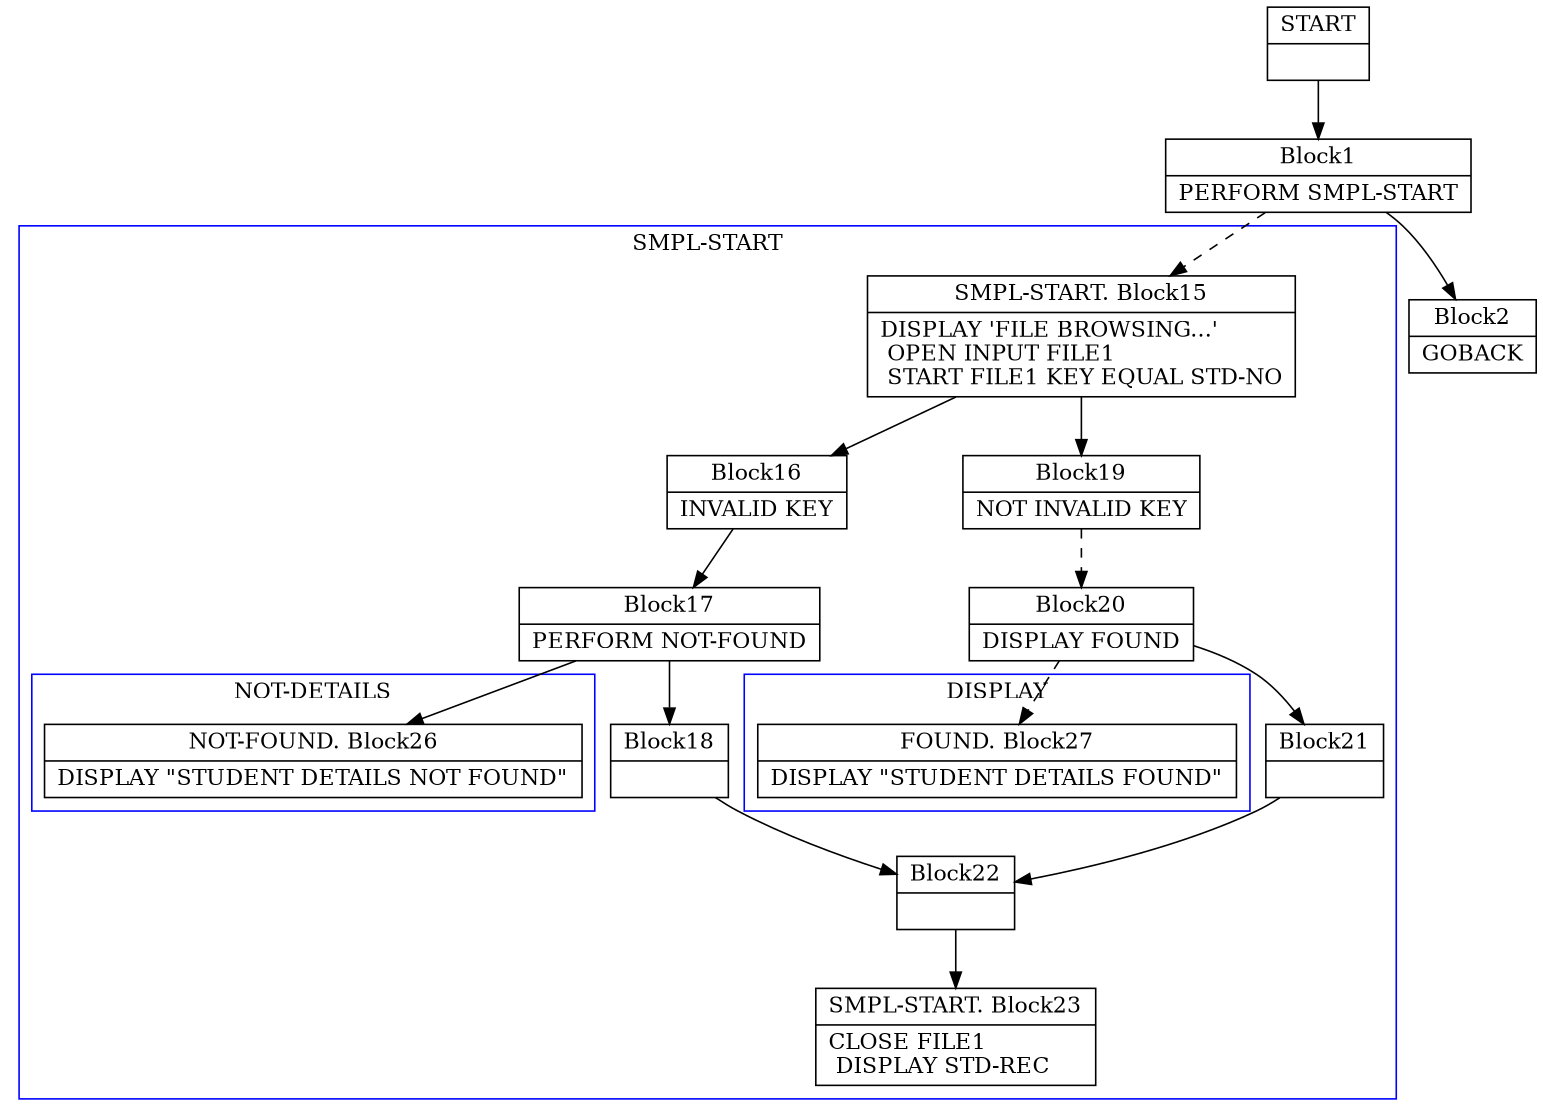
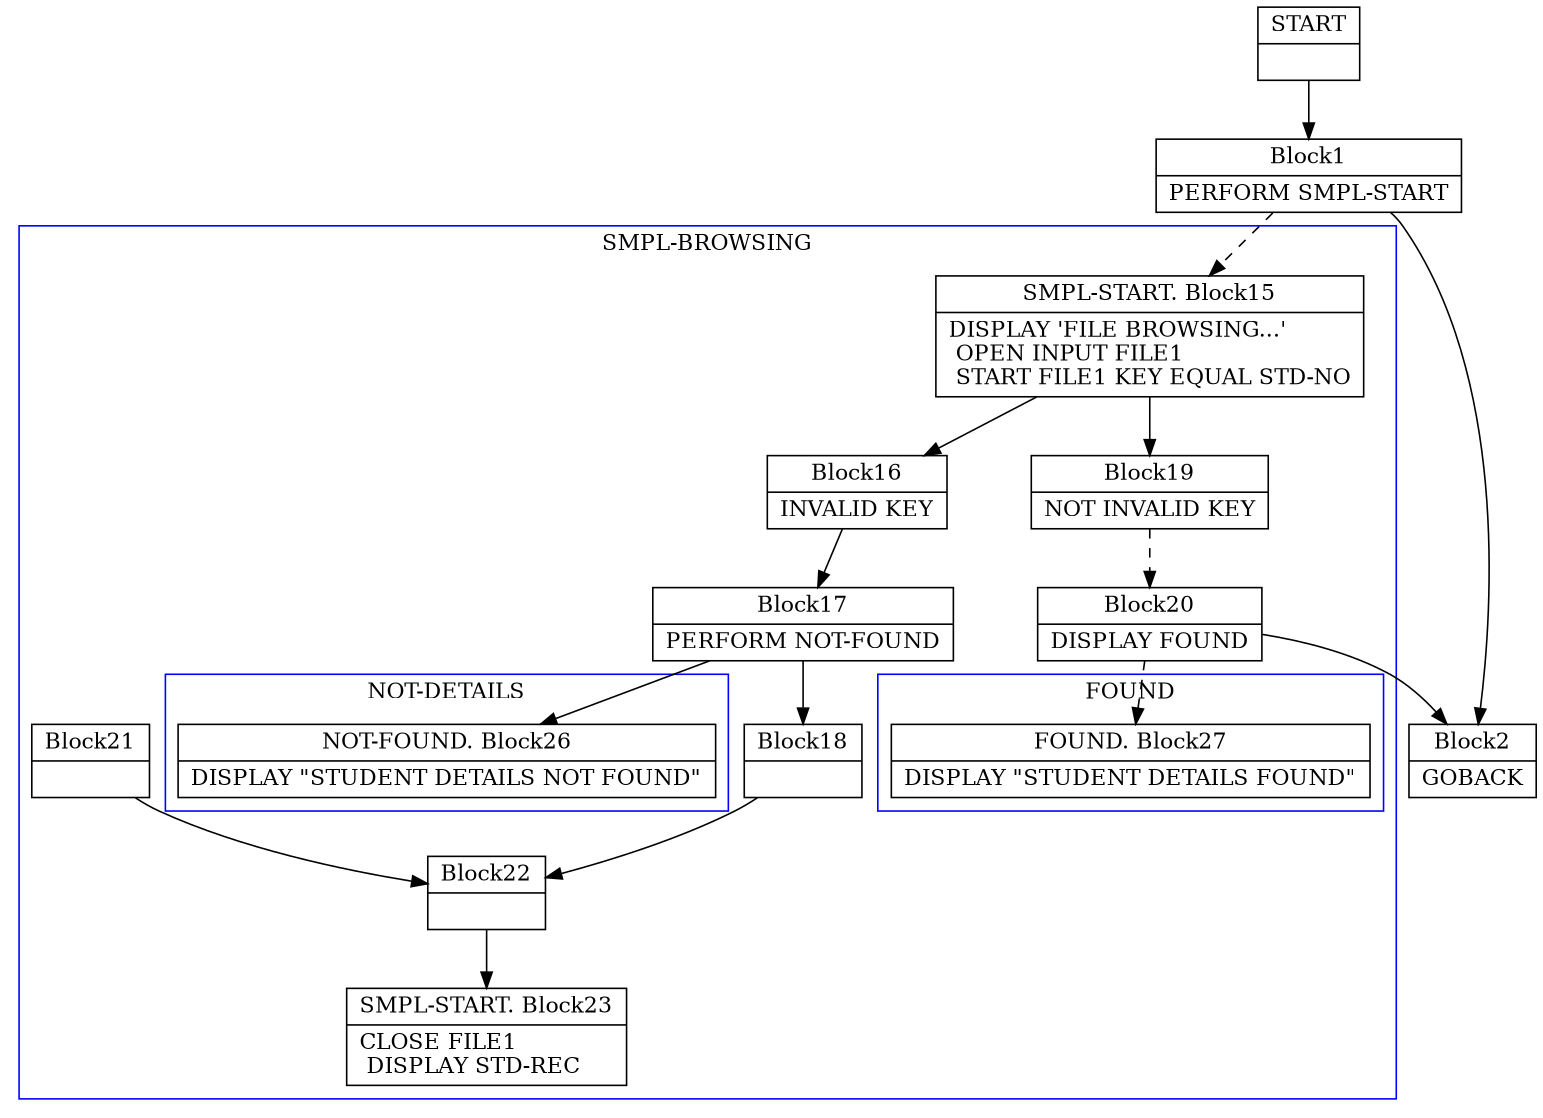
(708, 244) -> (708, 244)
(1239, 664) -> (1356, 659)
(997, 693) -> (1131, 693)
